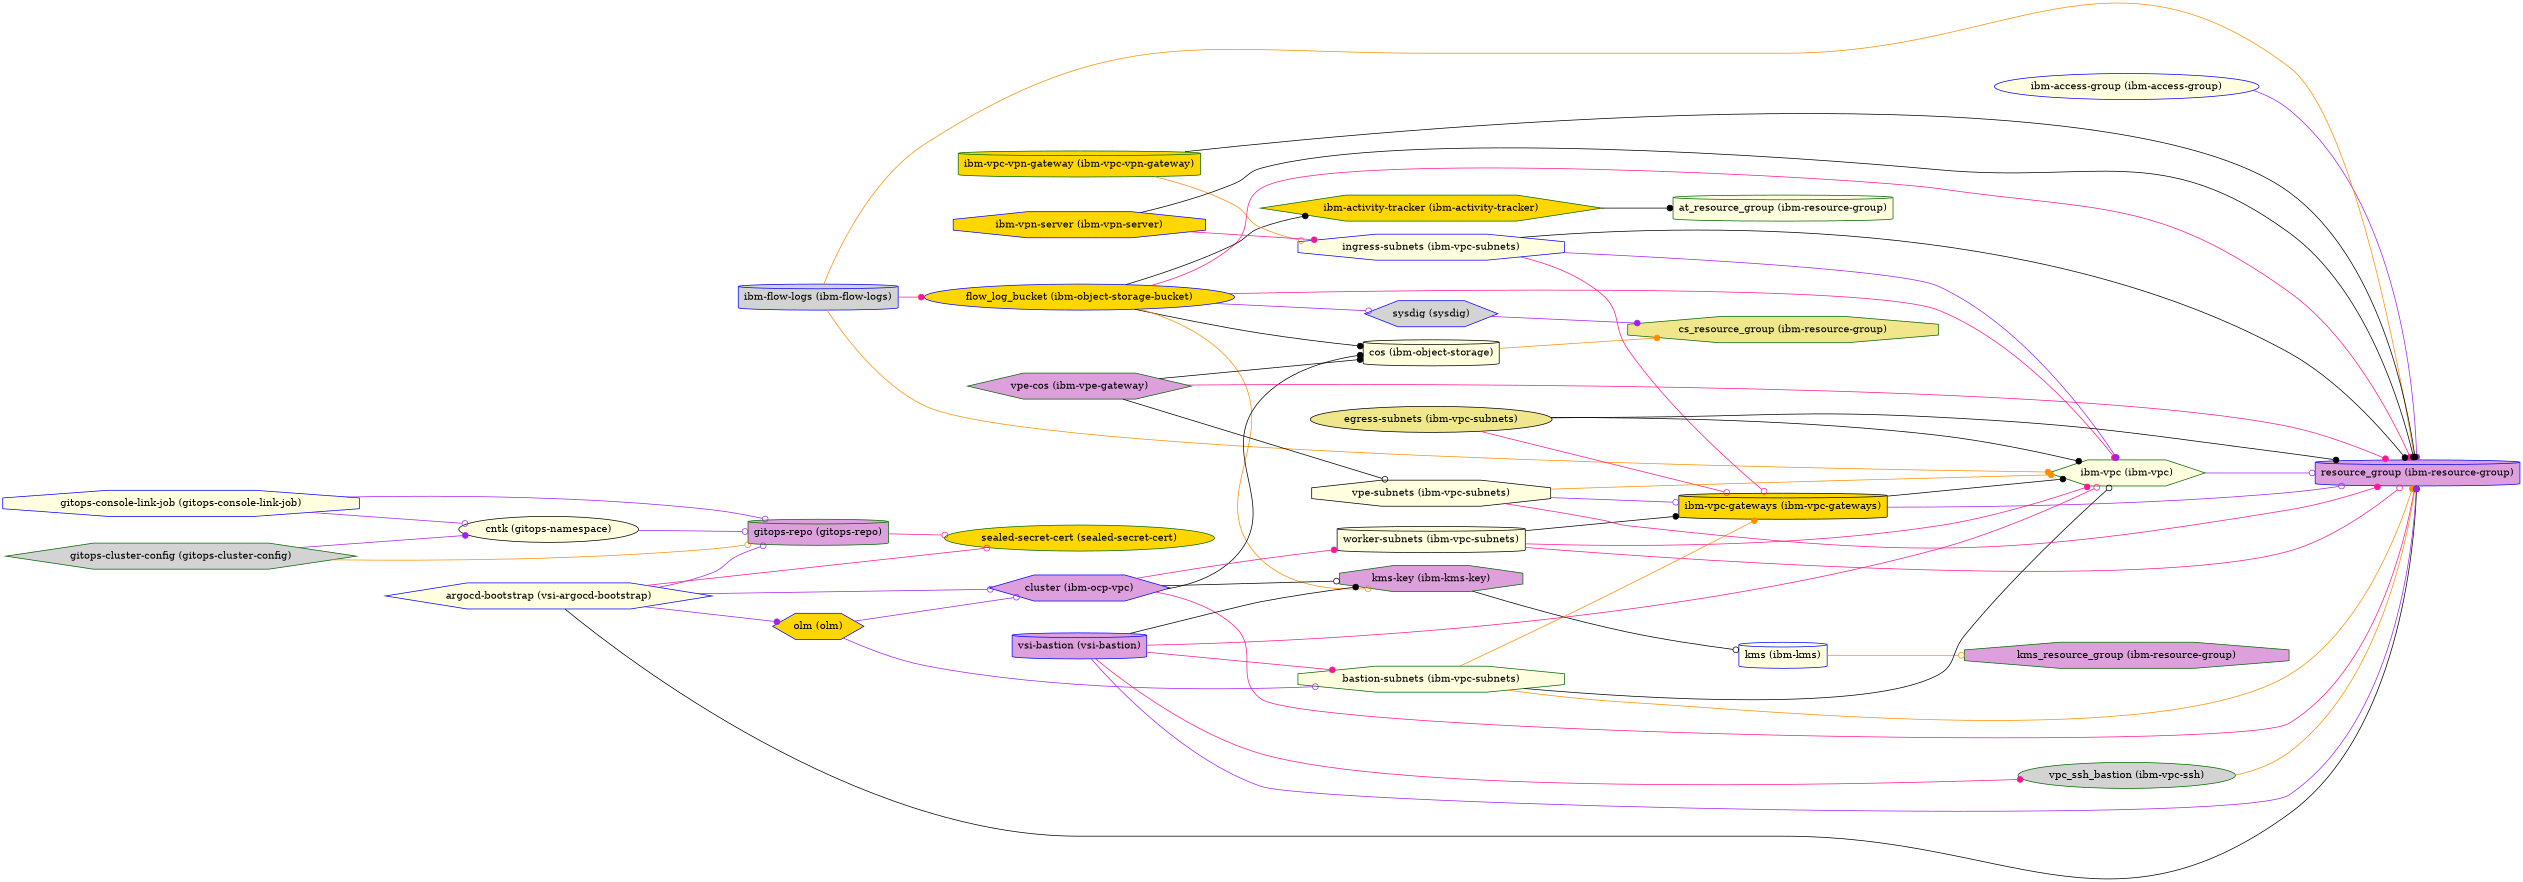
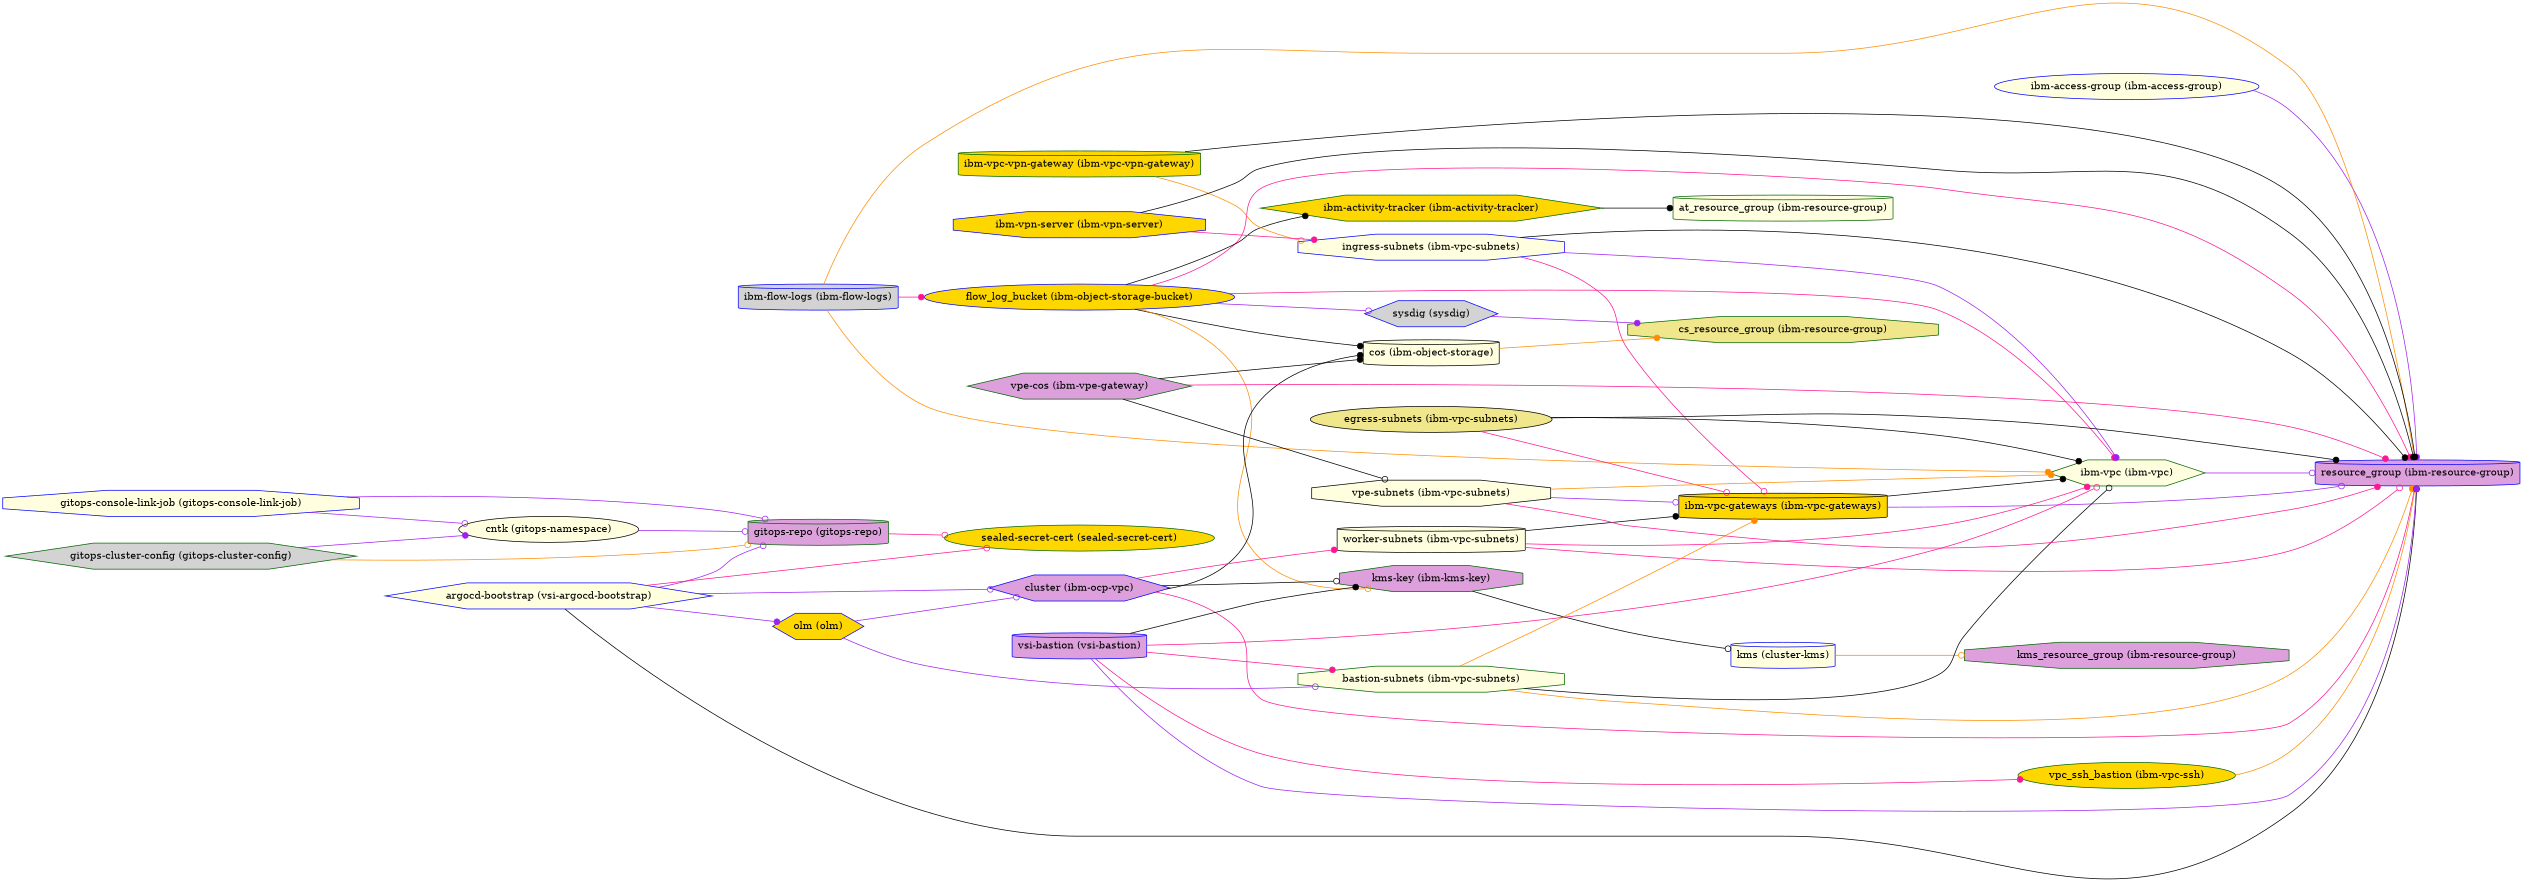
(1783, 655) -> (1783, 655)
(2127, 775) -> (2127, 775)
